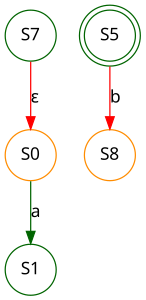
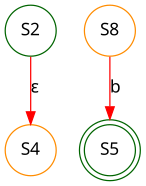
(31, 36) -> (31, 31)
(110, 92) -> (110, 82)
(31, 155) -> (31, 150)
(31, 270) -> none
